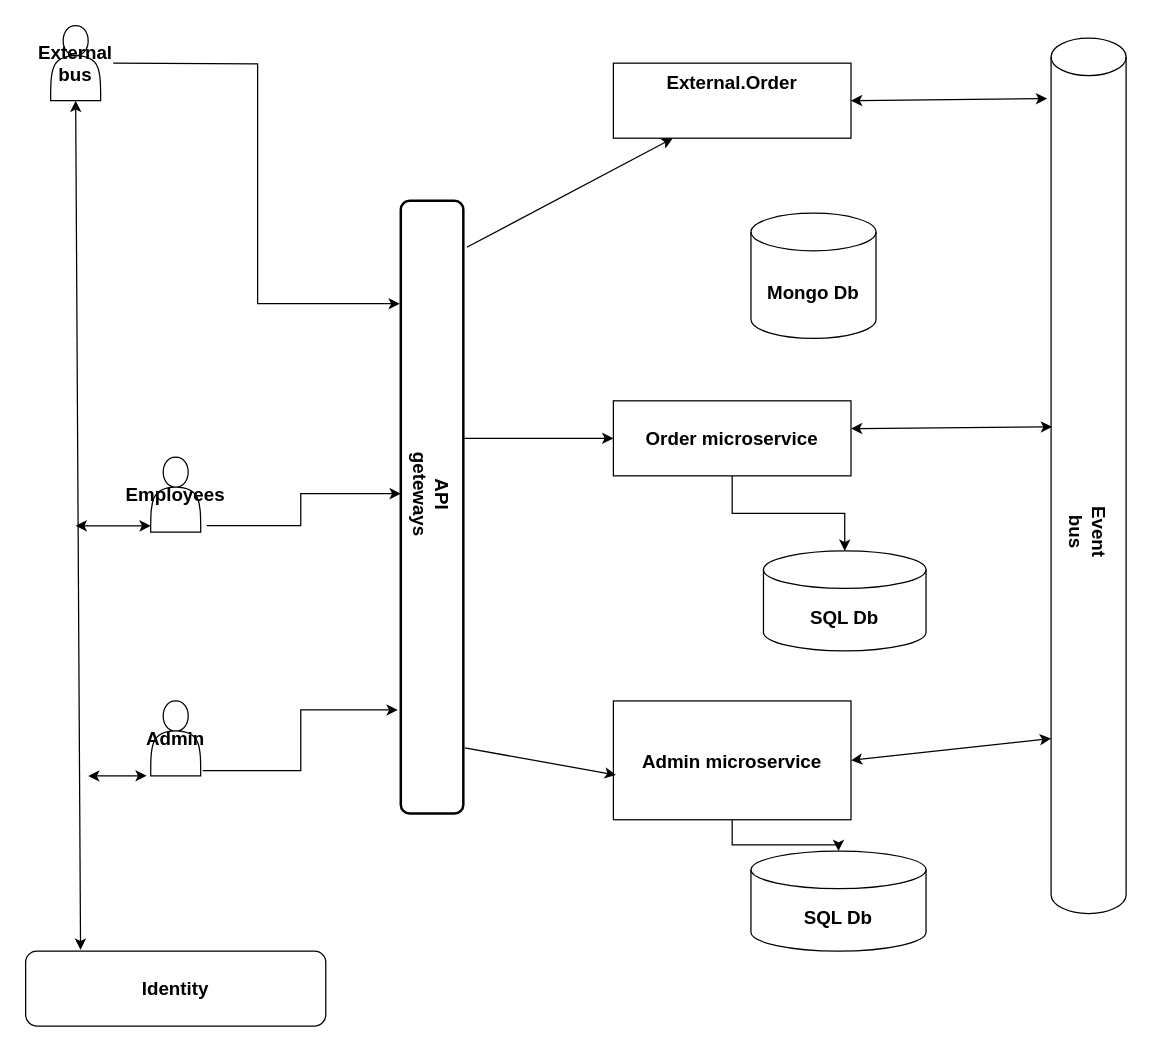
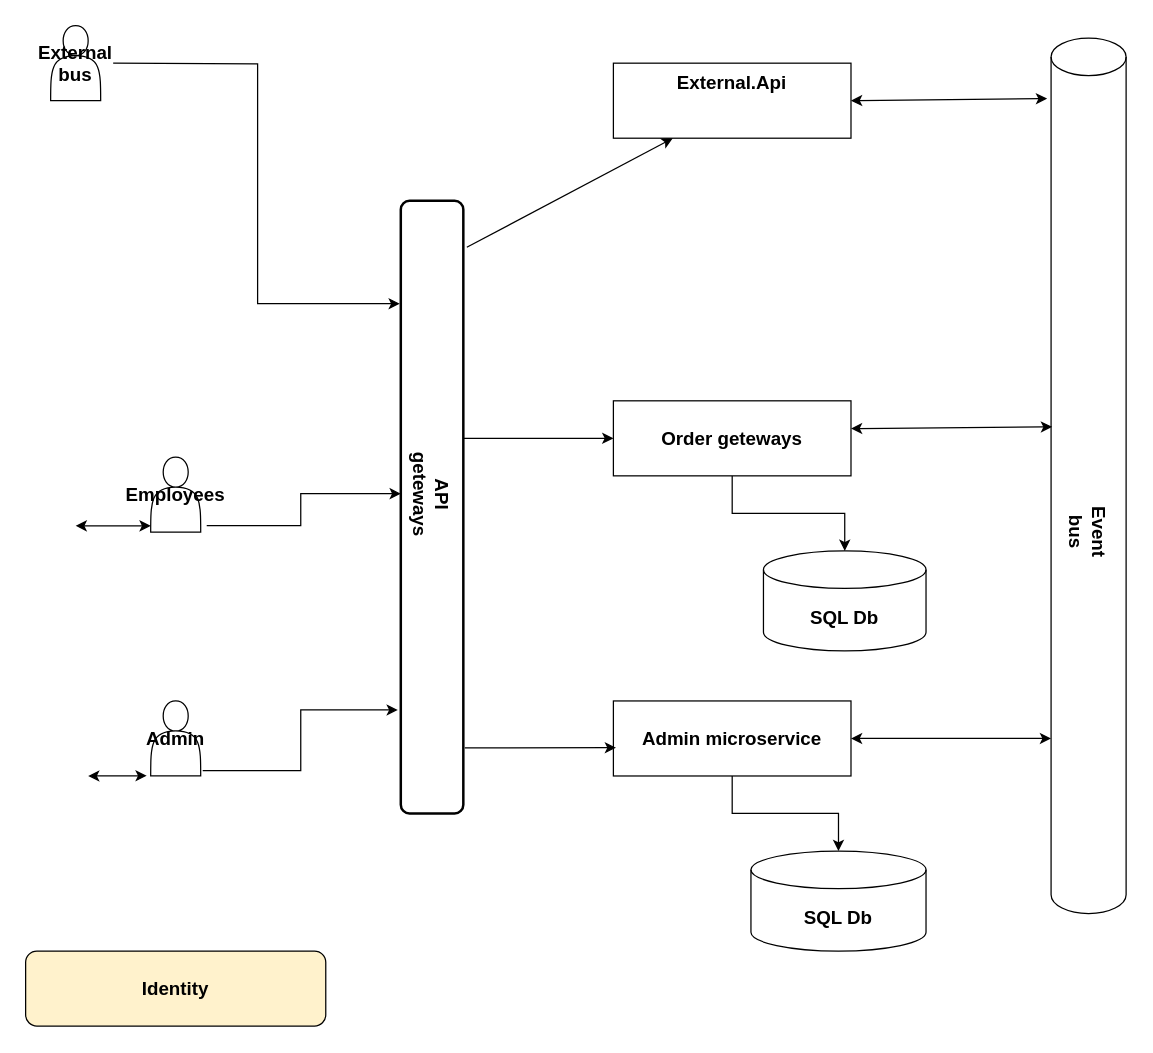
(732, 83) -> (732, 83)
(813, 276) -> none
(732, 438) -> (732, 438)
(78, 525) -> none
(732, 760) -> (732, 738)
(176, 988) -> (176, 988)
